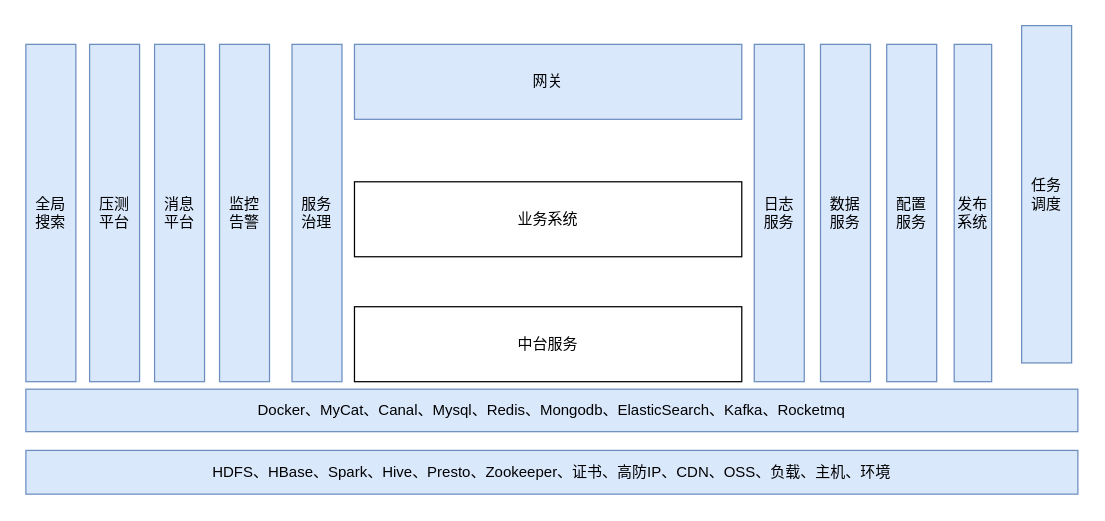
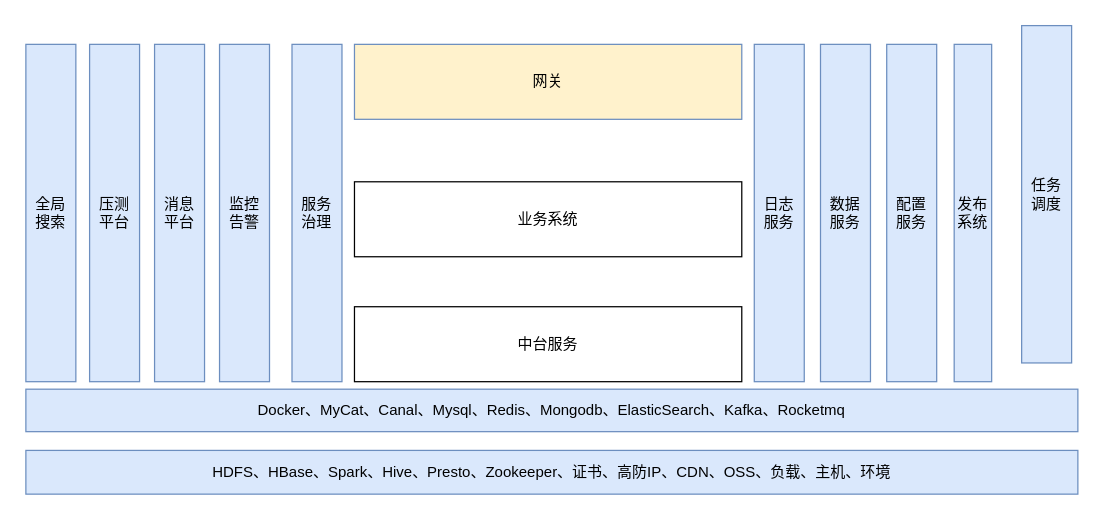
(548, 82) -> (548, 82)
